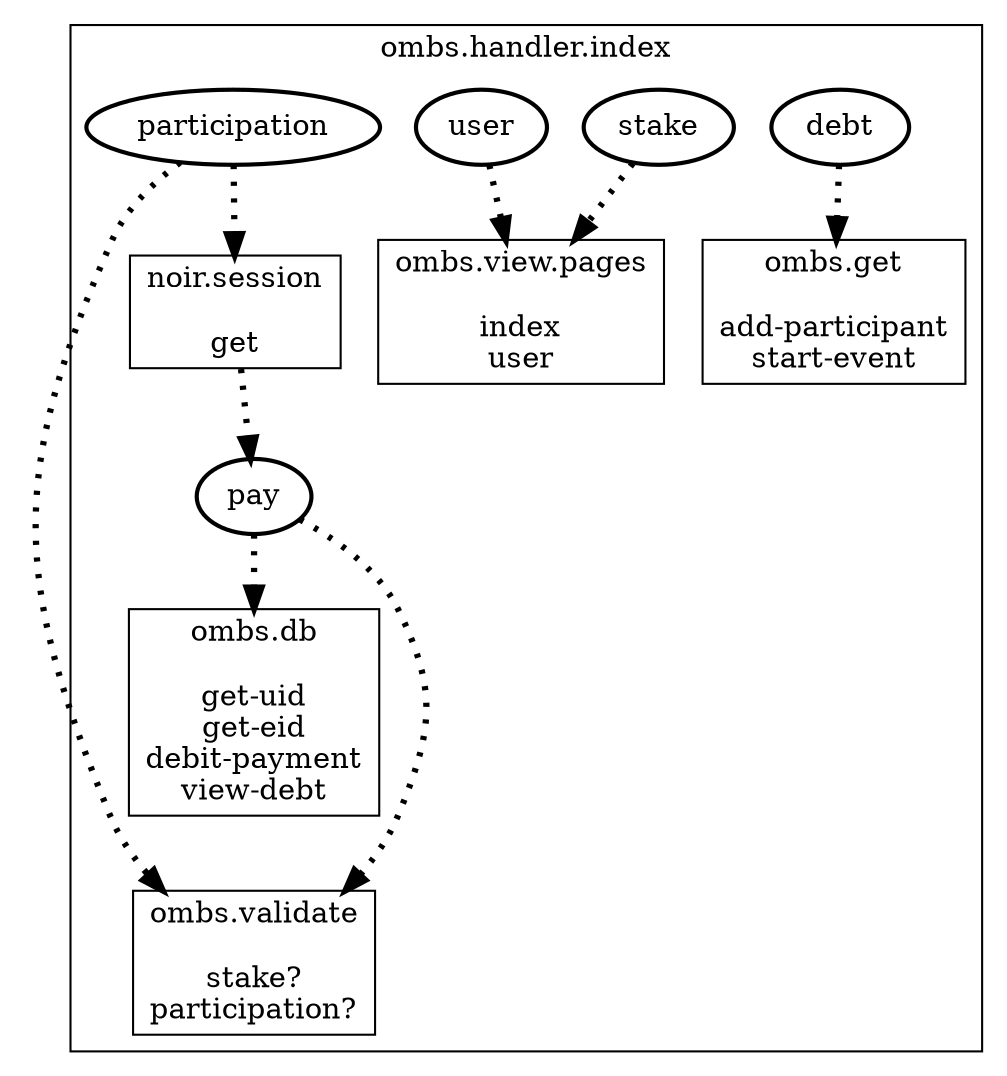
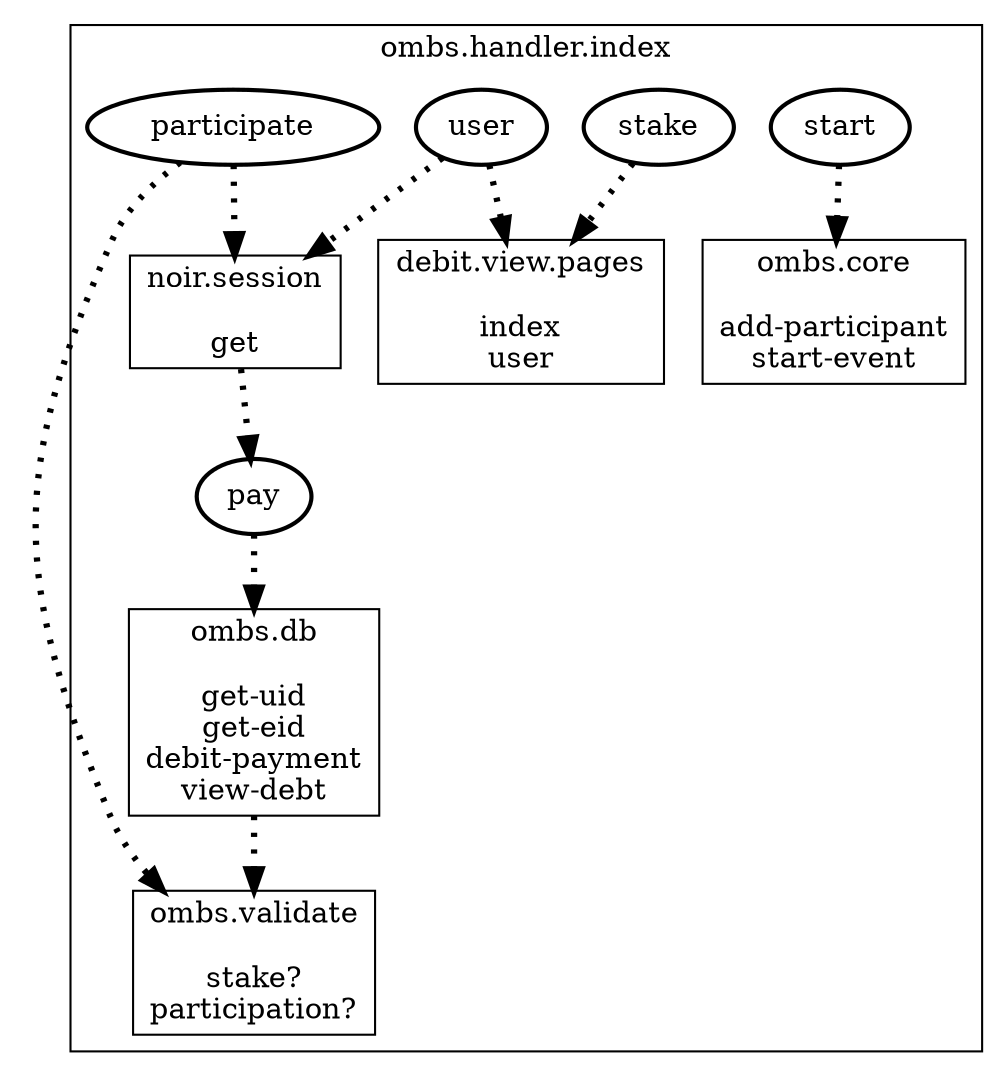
(233, 127) -> (233, 127)
(840, 127) -> (840, 127)
none -> (385, 200)
(521, 312) -> (521, 312)
(834, 312) -> (834, 312)
(423, 680) -> (254, 842)
